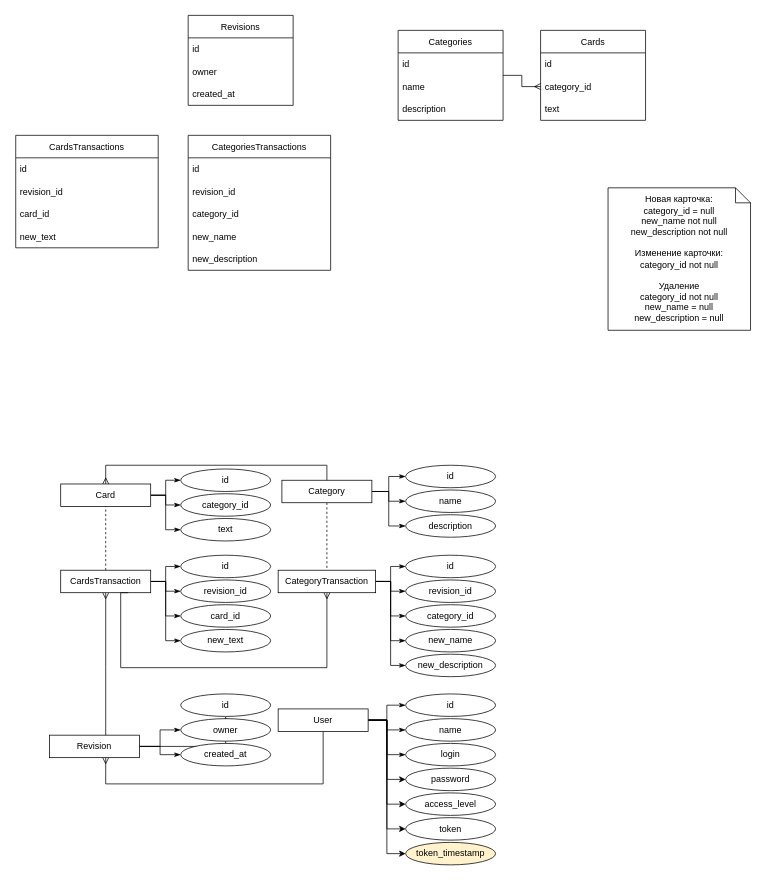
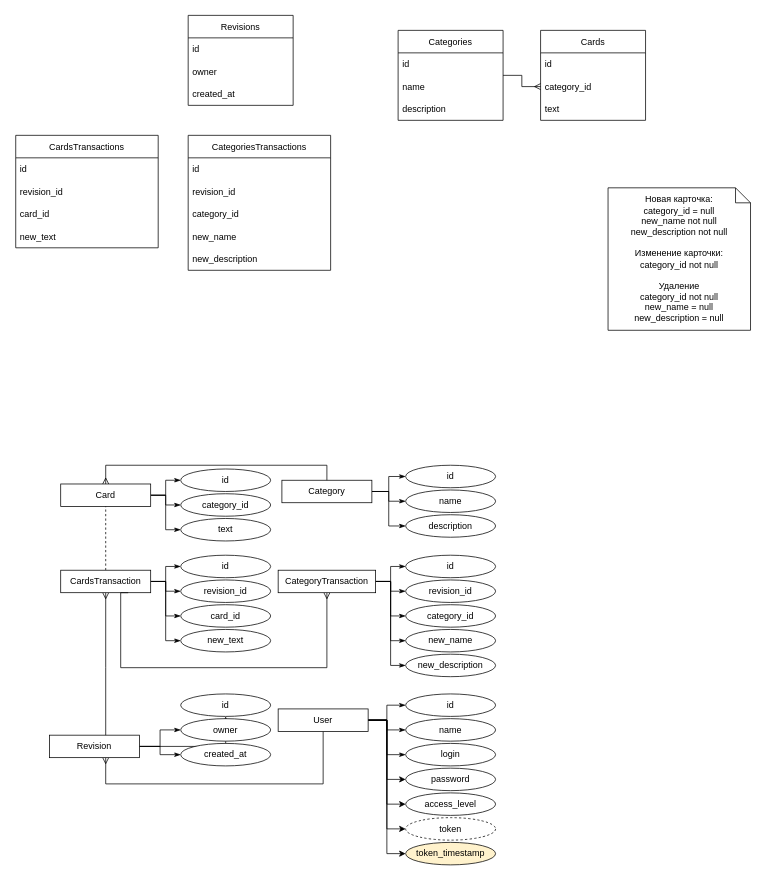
(327, 536) -> none
(450, 829) -> (450, 829)
